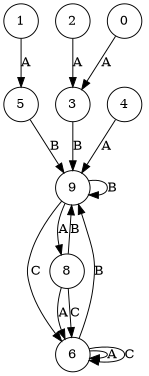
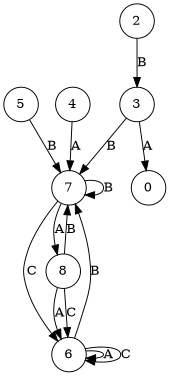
(21, 21) -> none
(101, 59) -> (142, 141)
(78, 63) -> (142, 63)
(73, 188) -> (69, 188)
